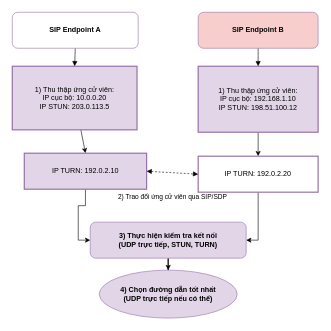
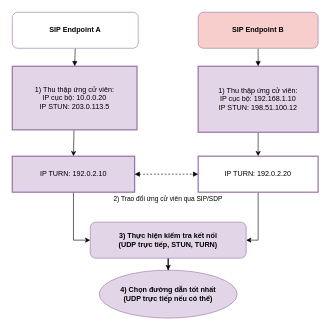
(86, 171) -> (74, 174)
